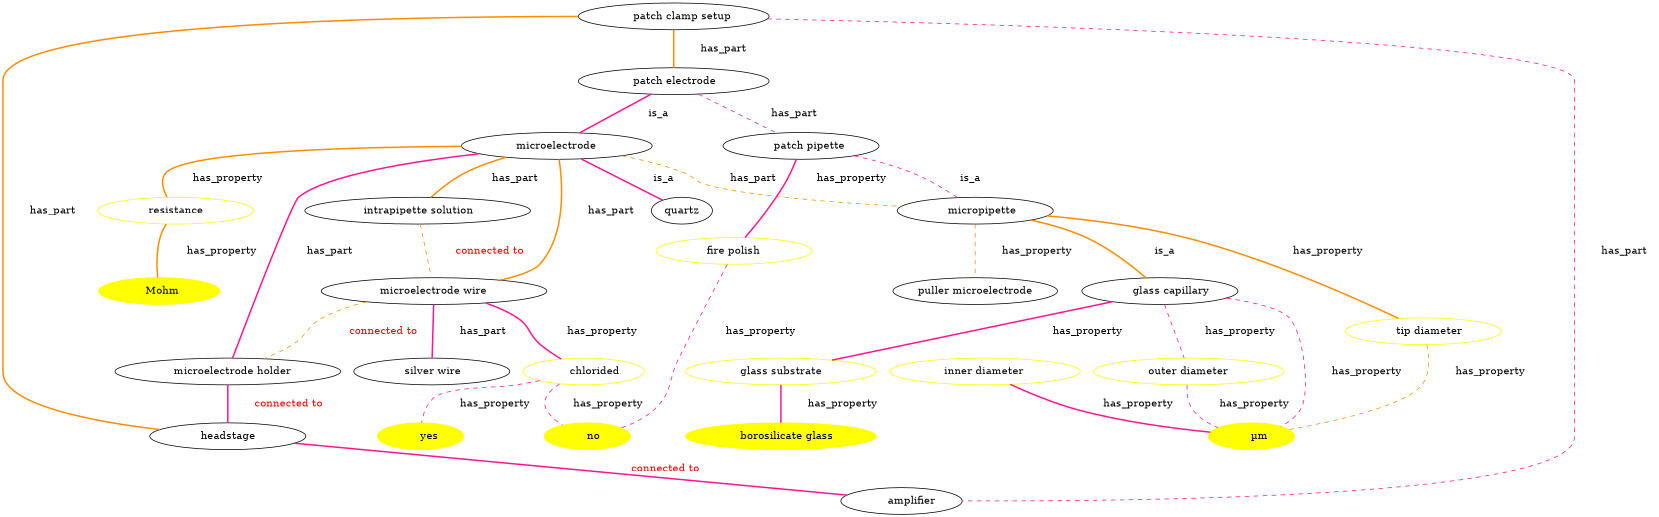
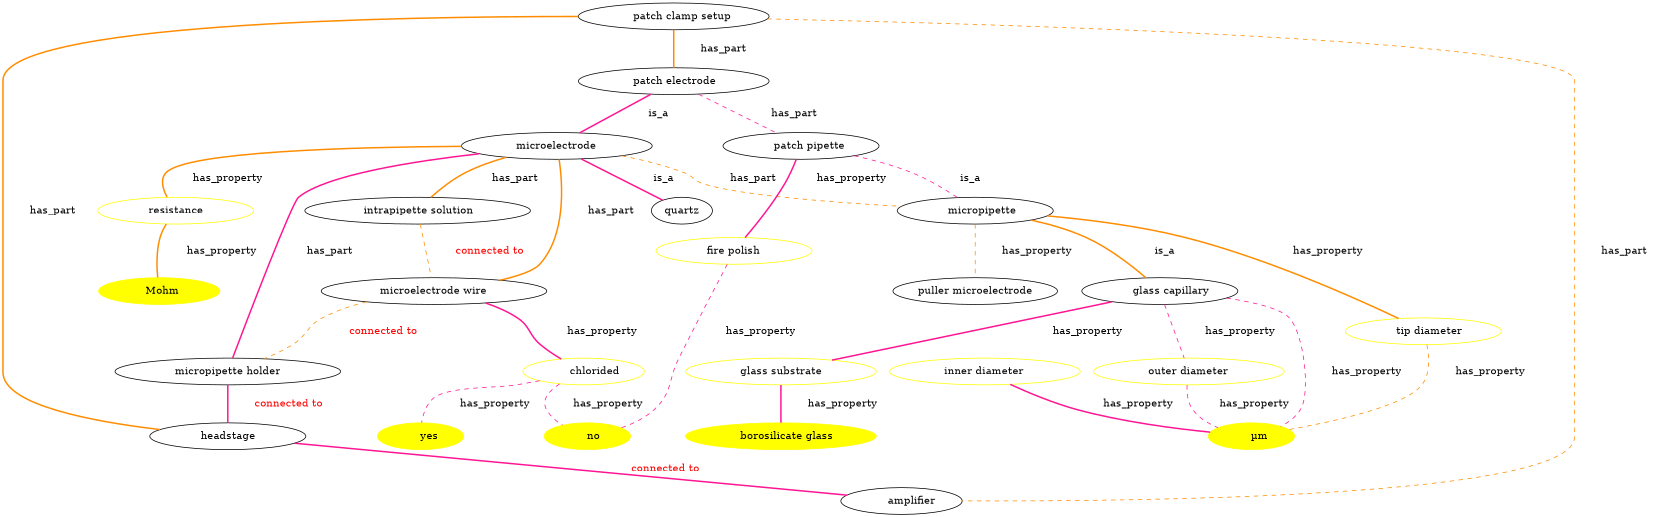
(1574, 165) -> (1574, 165)
(228, 371) -> (228, 371)
(432, 371) -> none
